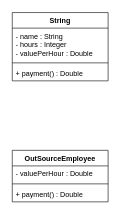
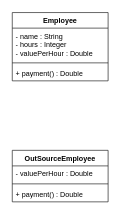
(60, 21) -> (60, 21)
